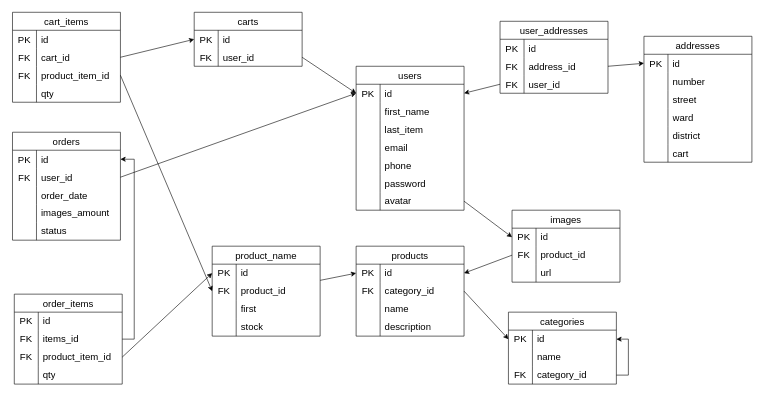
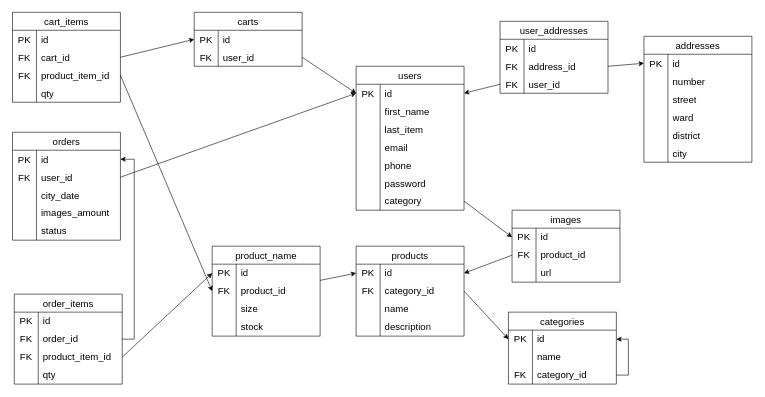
(684, 153) -> (682, 153)
(68, 195) -> (64, 195)
(401, 201) -> (406, 201)
(253, 309) -> (250, 309)
(62, 339) -> (63, 339)
